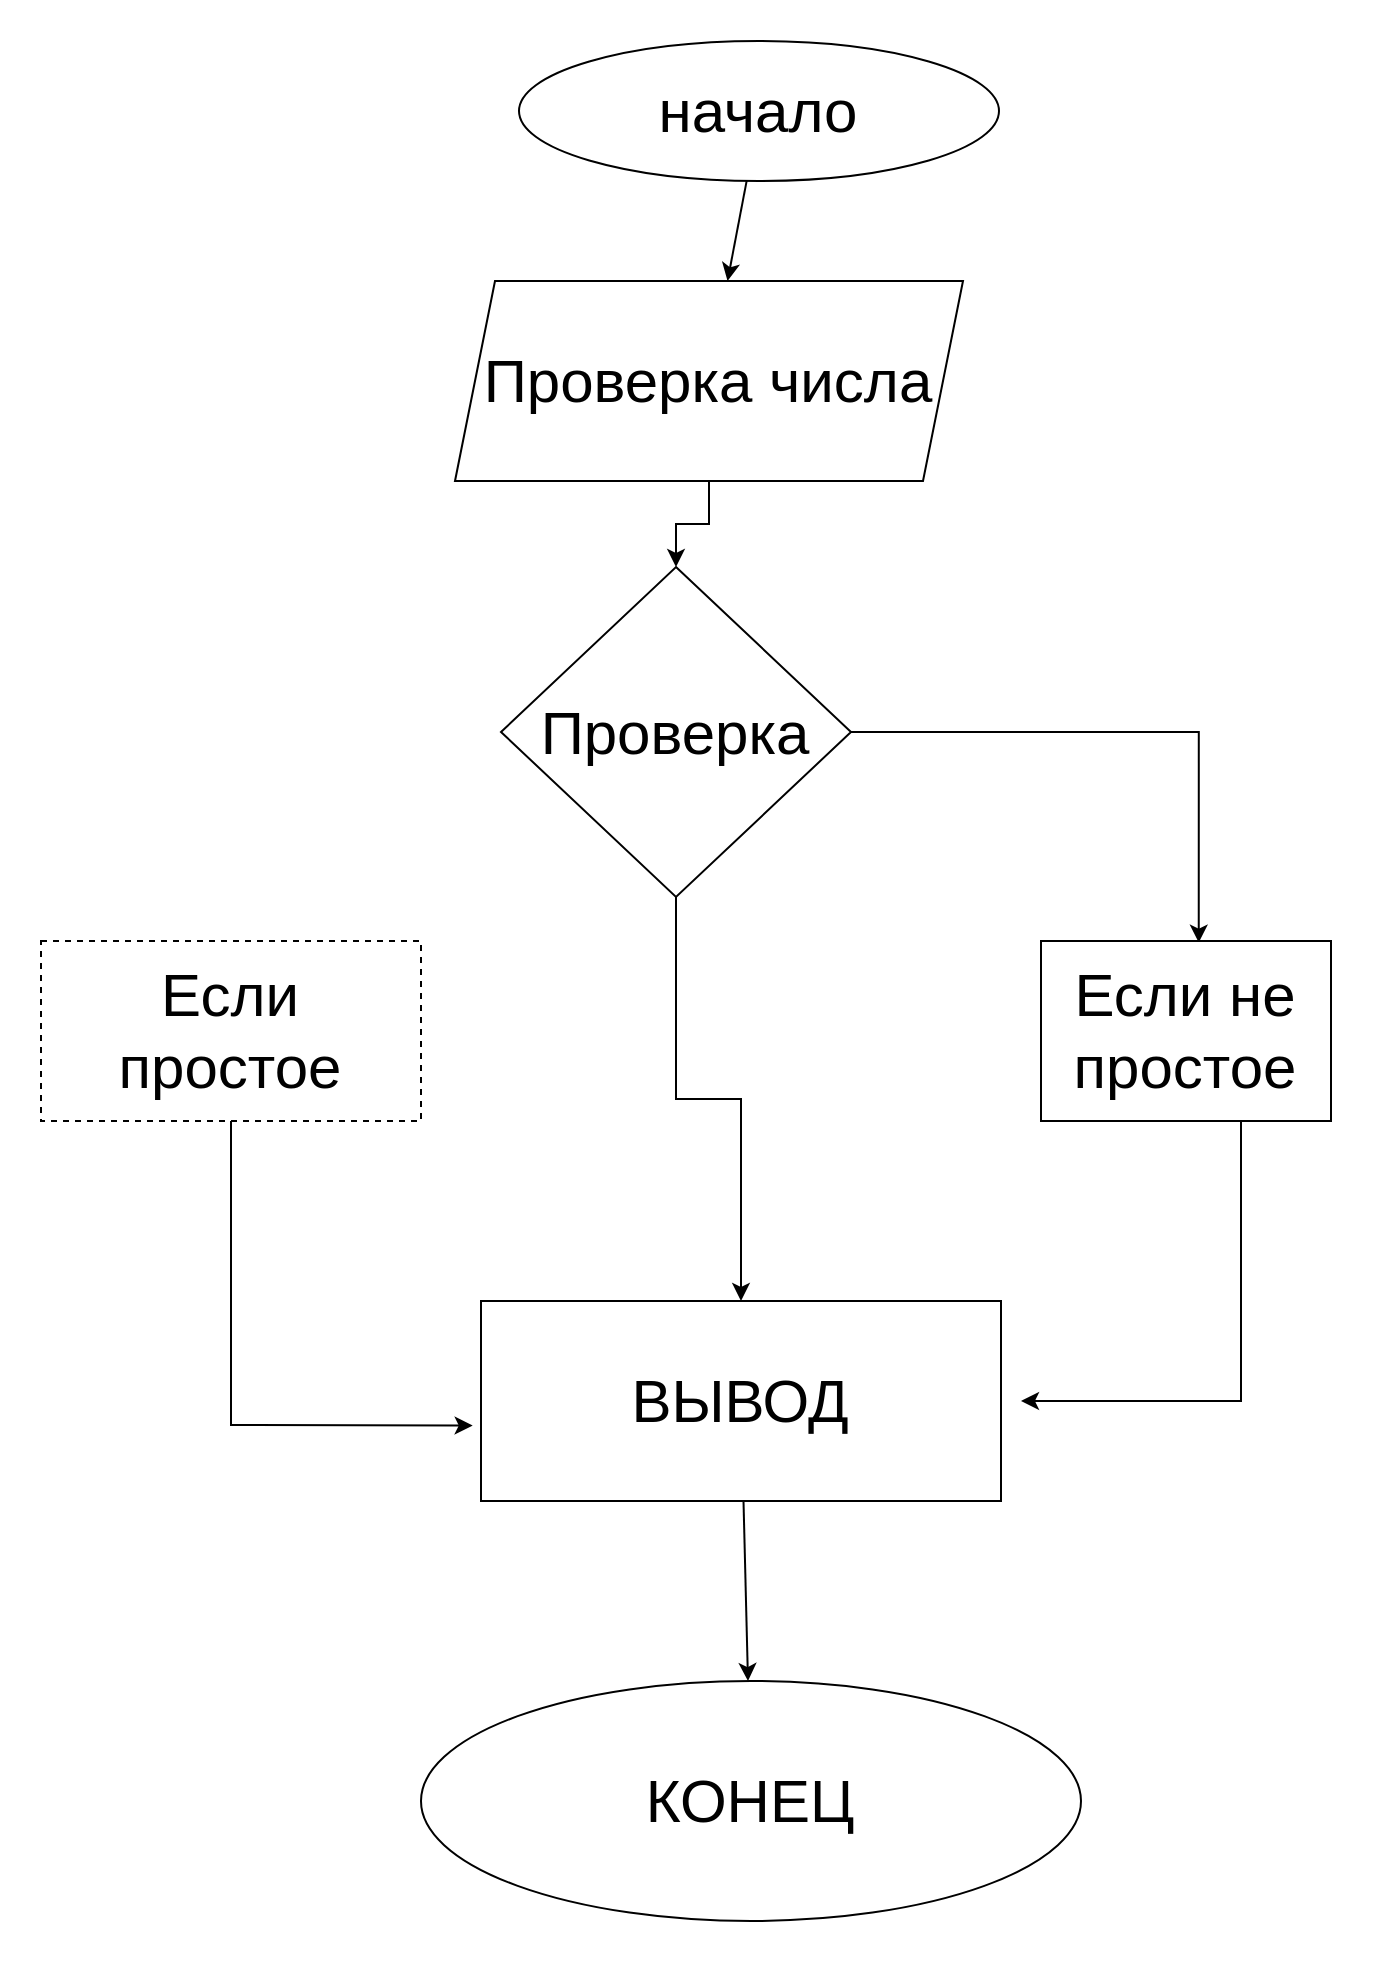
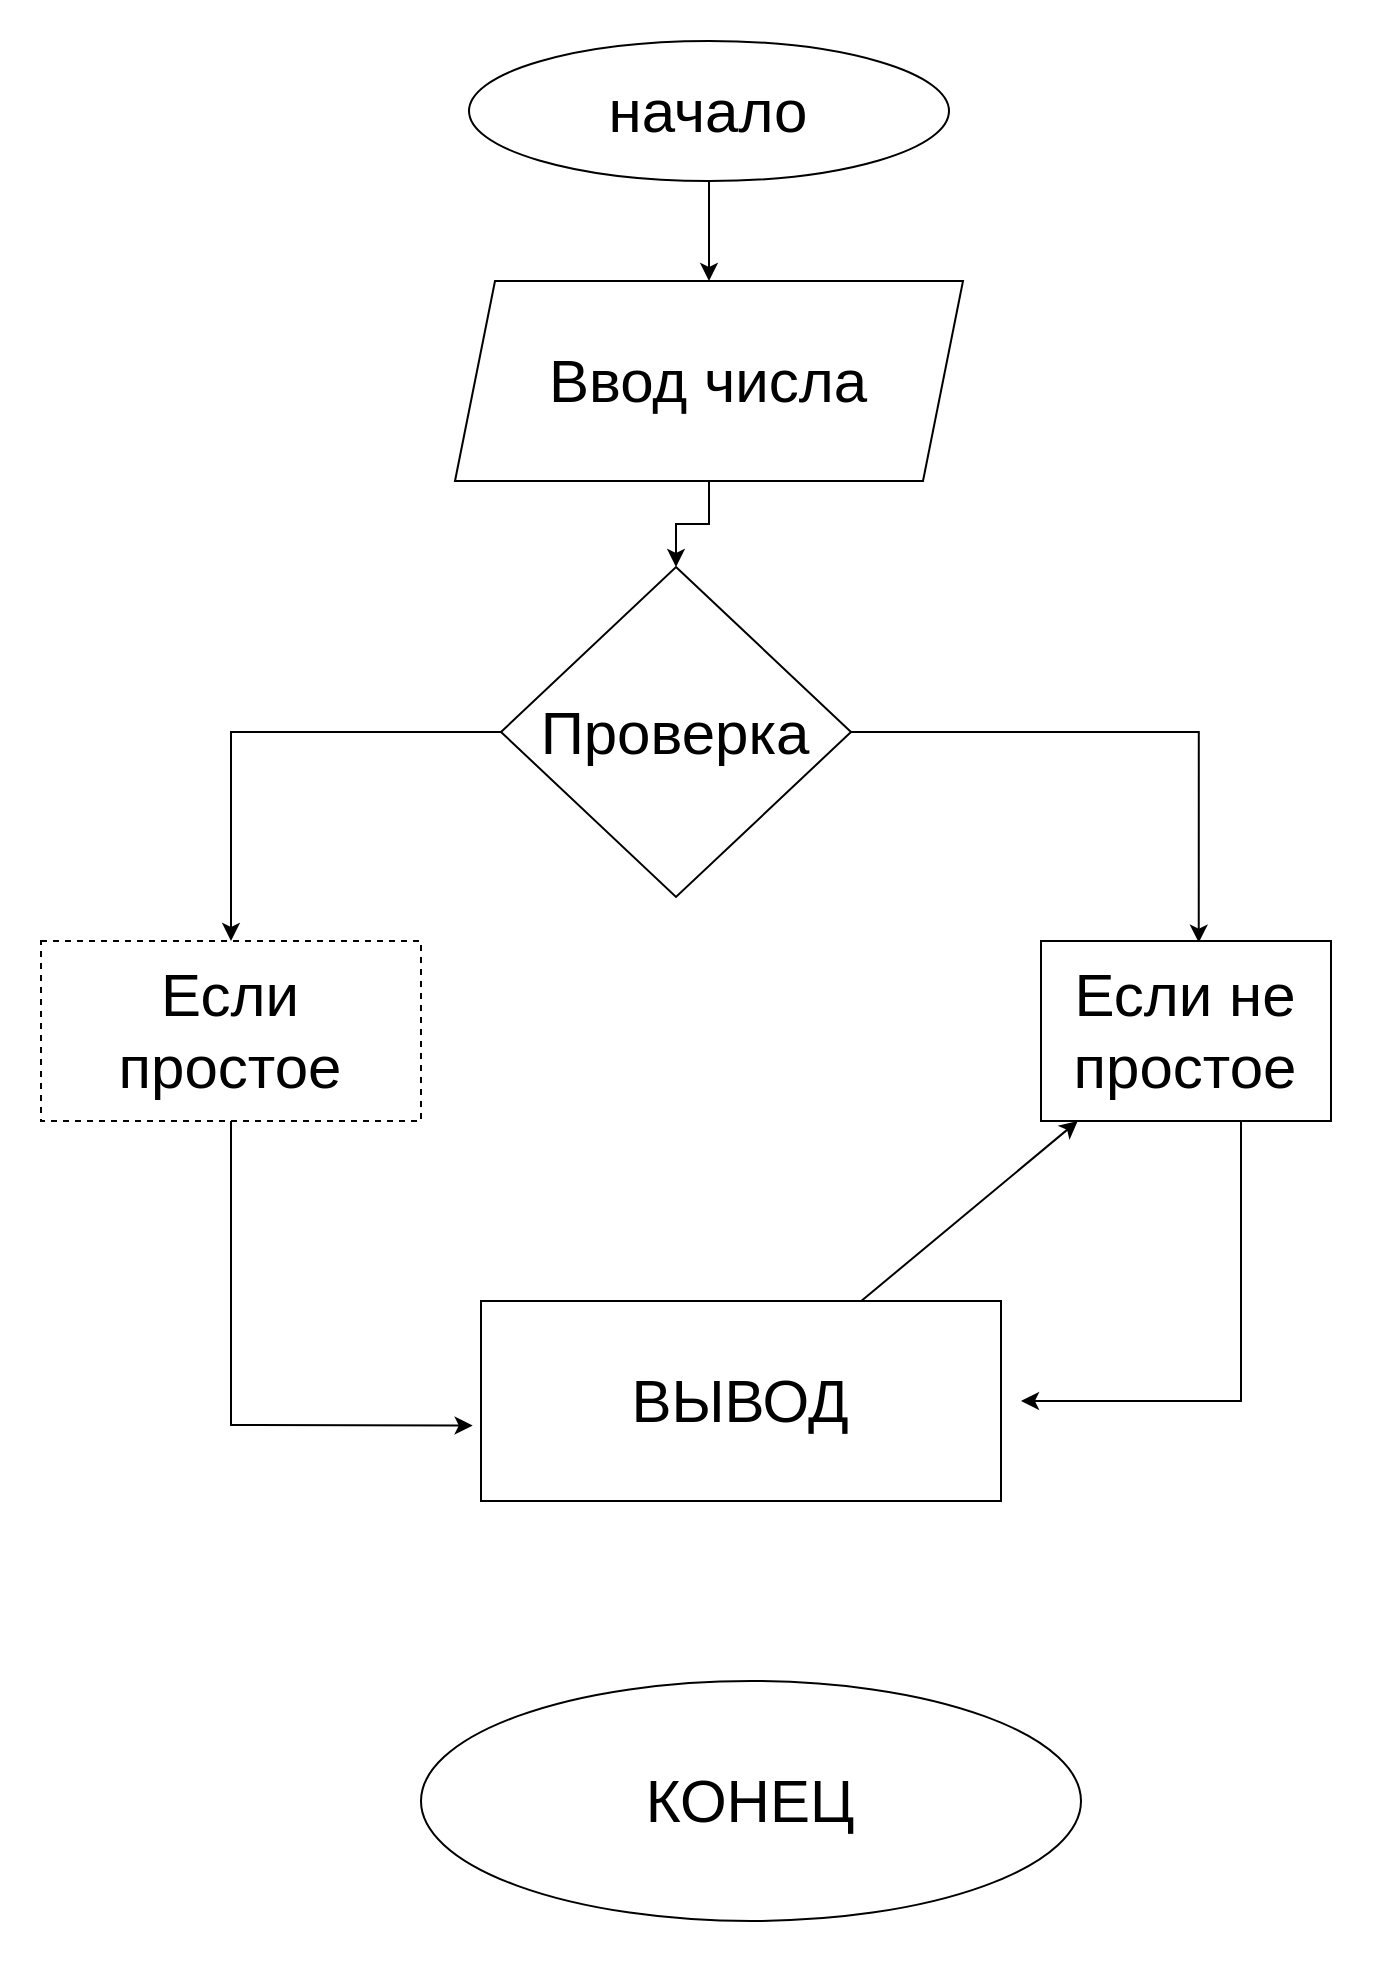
(759, 111) -> (709, 111)
(709, 381) -> (709, 381)
(702, 1099) -> (268, 732)
(746, 1584) -> (965, 1215)
